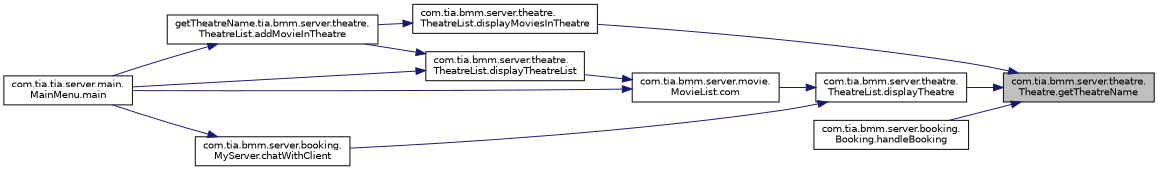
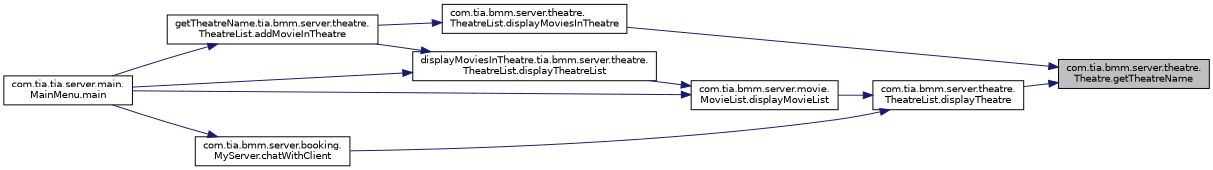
(505, 66) -> (535, 66)
(706, 87) -> (765, 95)
(891, 135) -> none
